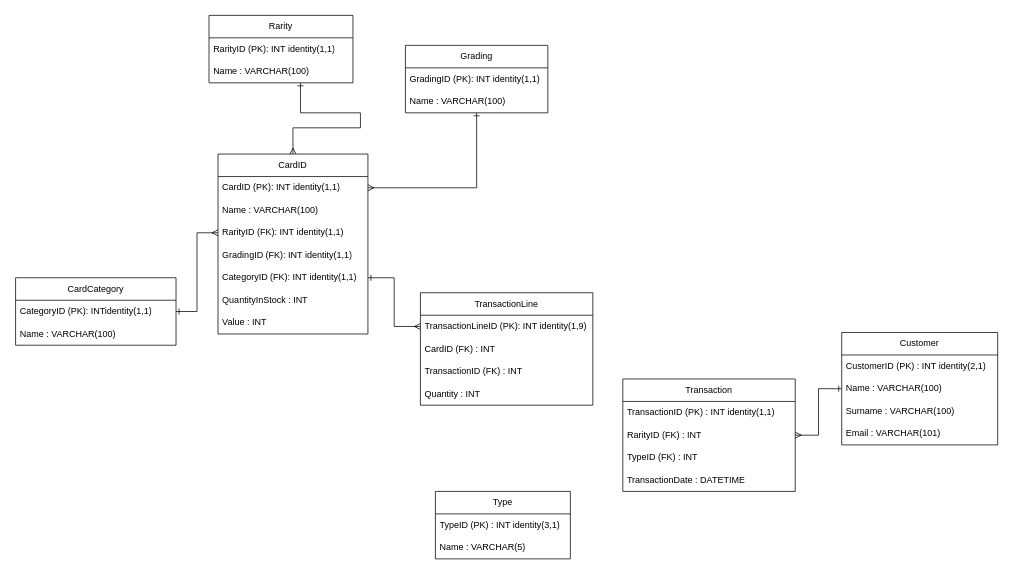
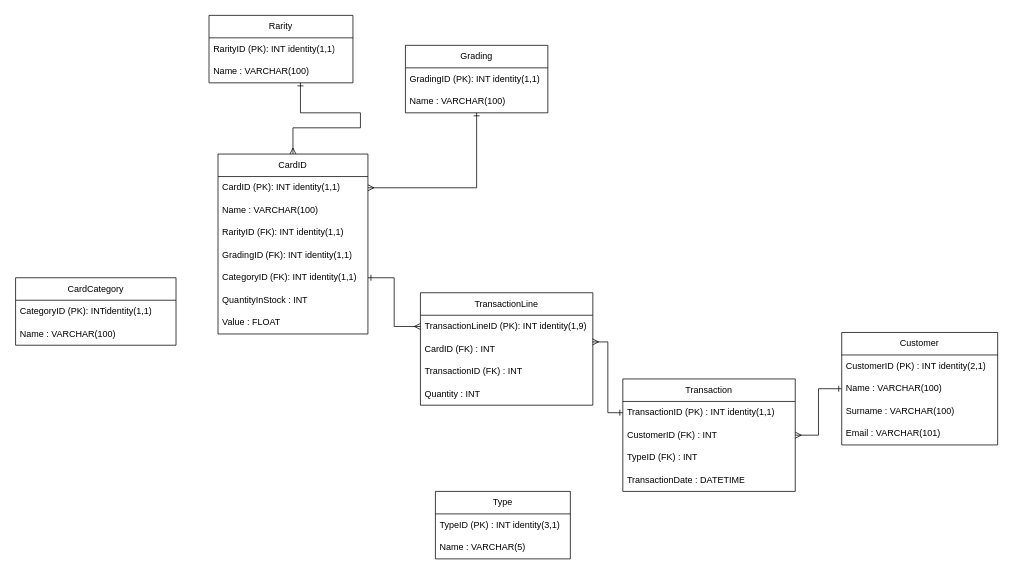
(189, 312) -> none
(245, 323) -> (250, 323)
none -> (608, 376)
(669, 435) -> (676, 435)
